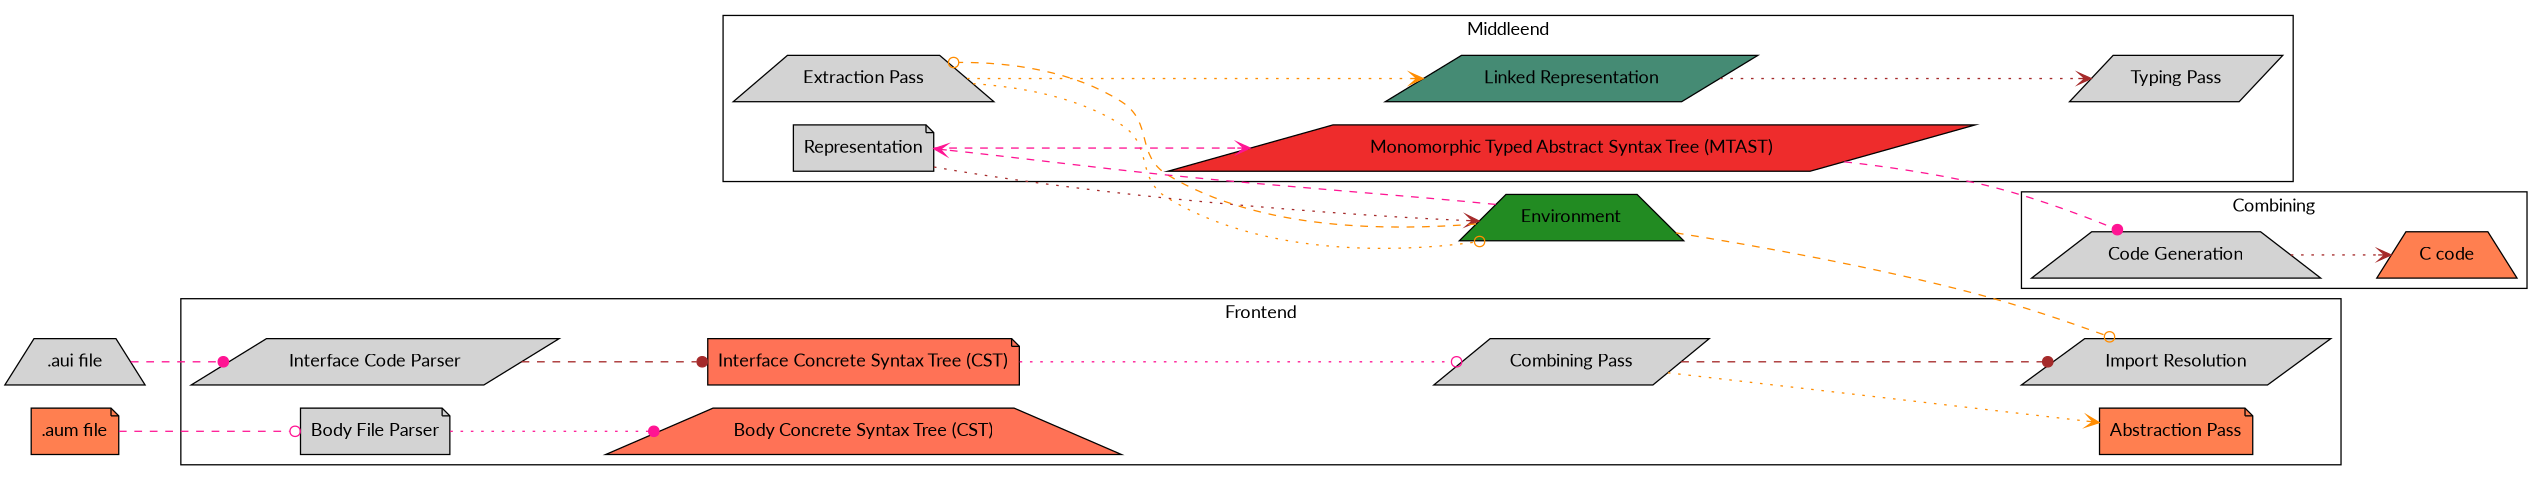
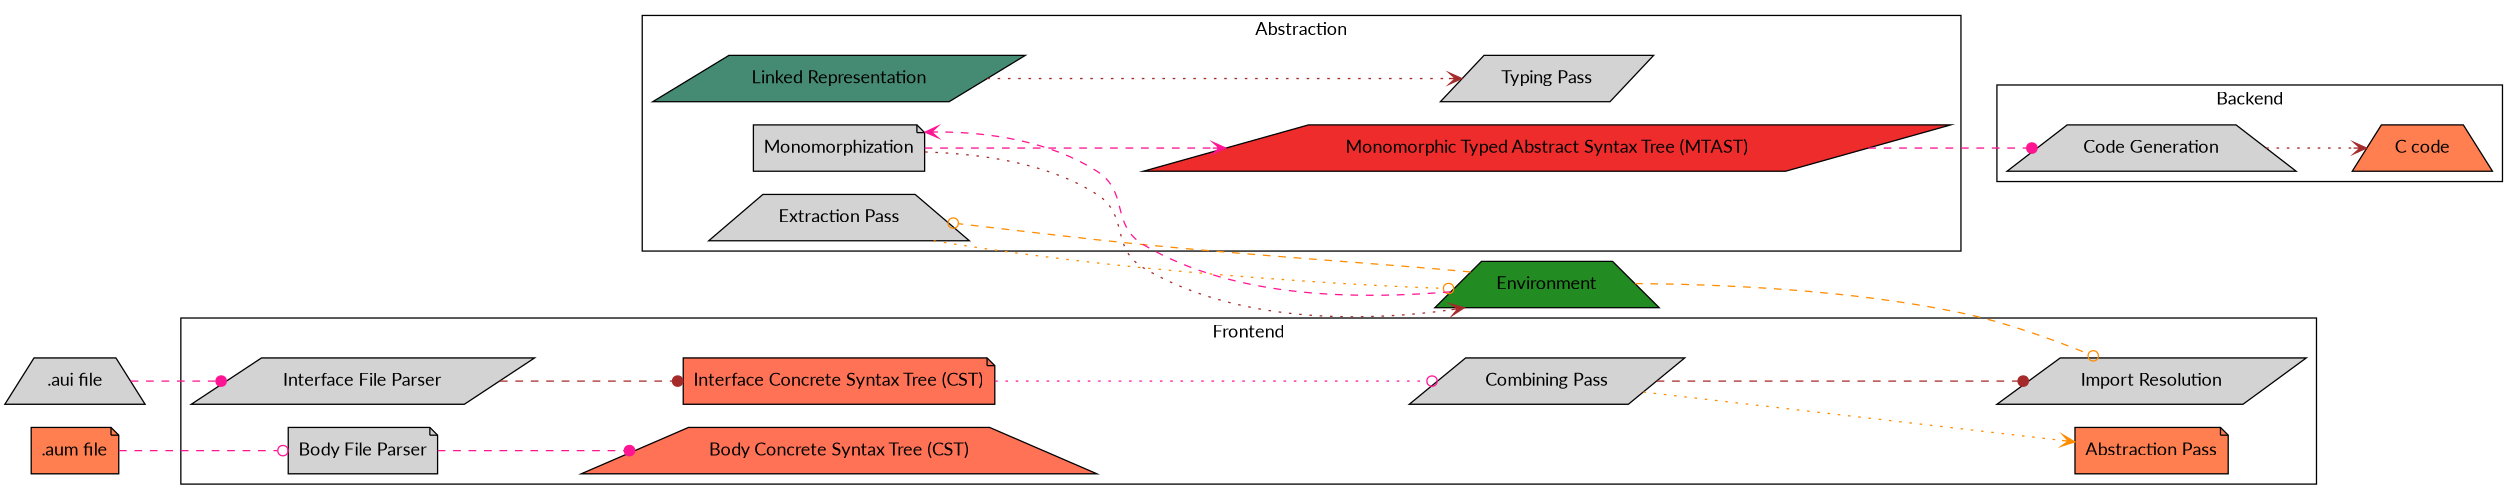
(1508, 30) -> (1302, 30)
(1189, 79) -> none
(864, 148) -> (839, 148)
(2274, 207) -> (2250, 100)
(375, 362) -> (363, 381)
(549, 431) -> (531, 451)
